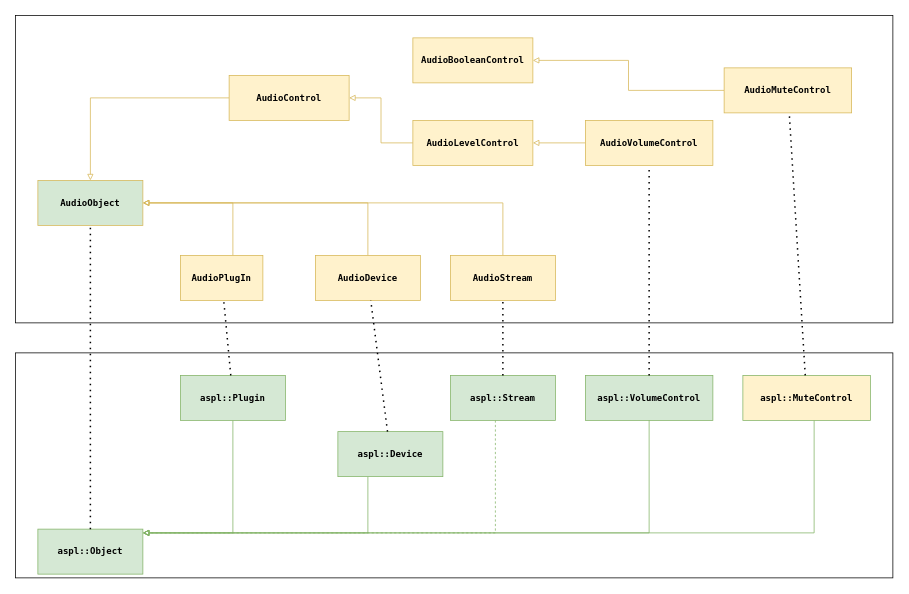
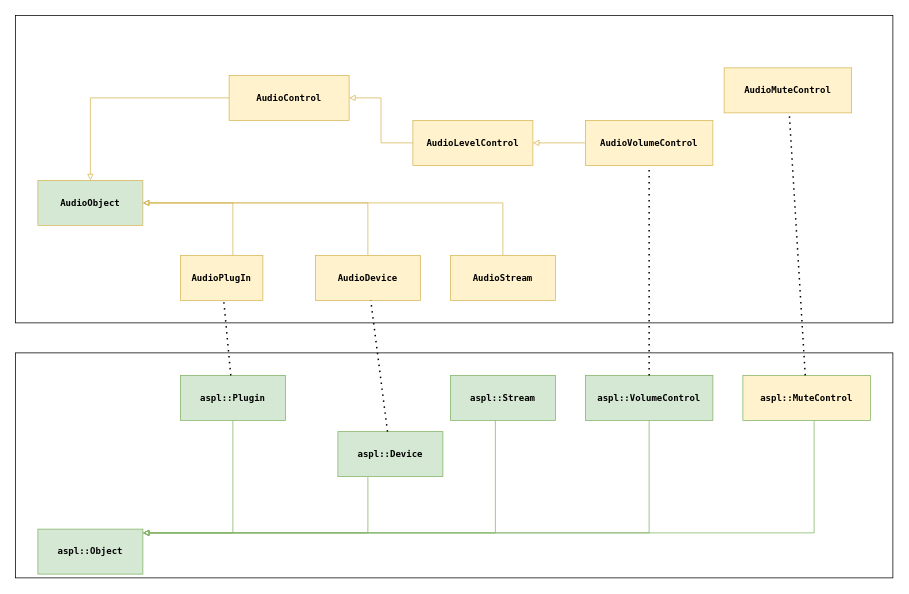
(473, 60) -> none
(629, 78) -> none
(503, 338) -> none
(90, 378) -> none
(495, 476) -> (495, 476)
